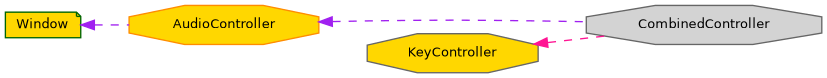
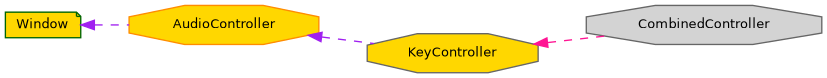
(460, 20) -> (348, 40)
